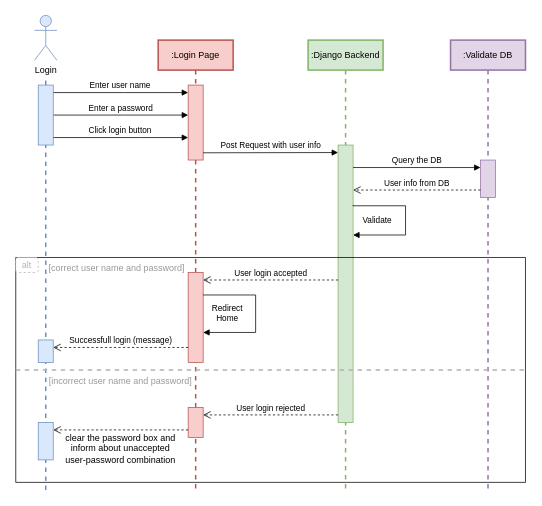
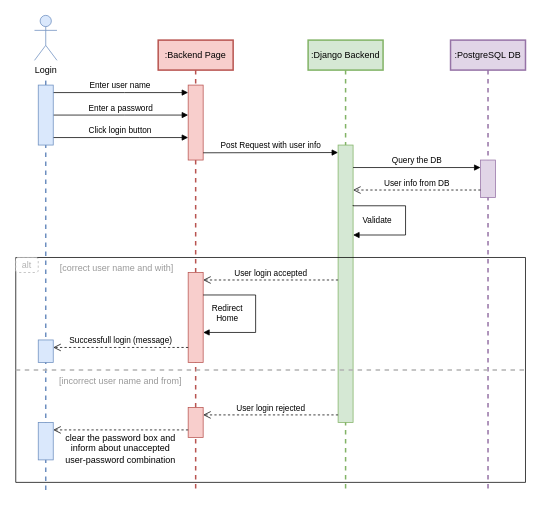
(195, 55) -> (195, 55)
(488, 55) -> (488, 55)
(117, 269) -> (117, 269)
(120, 381) -> (120, 381)
